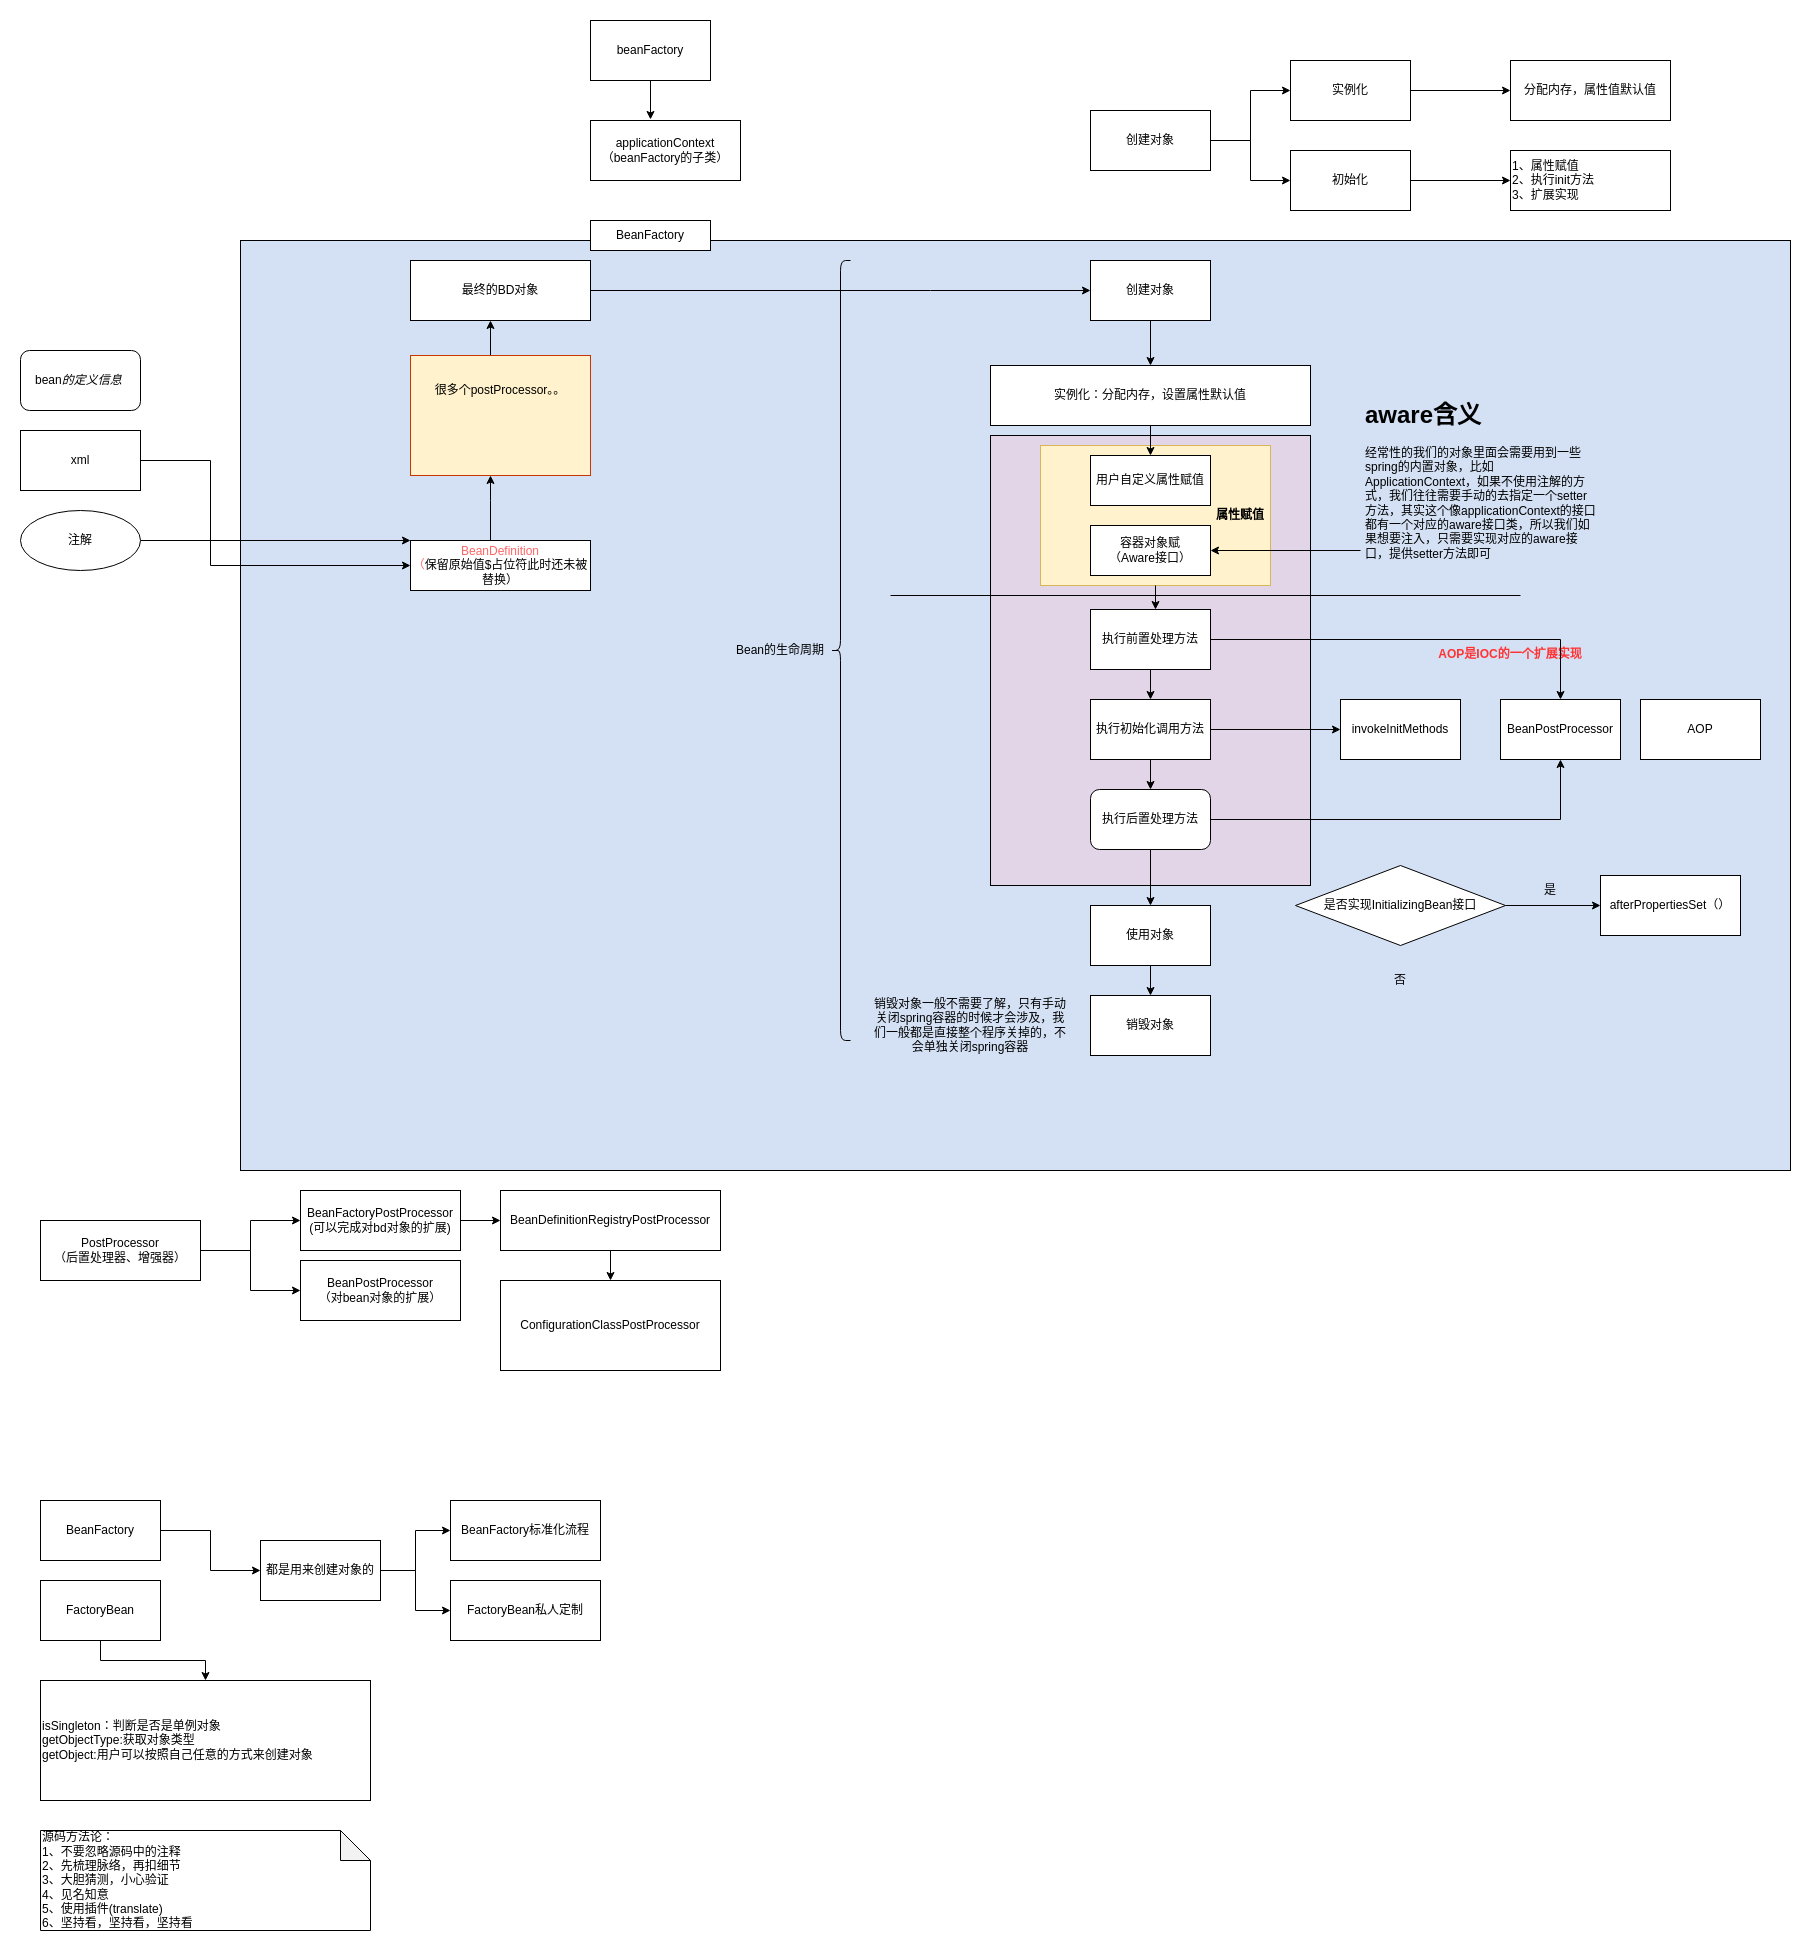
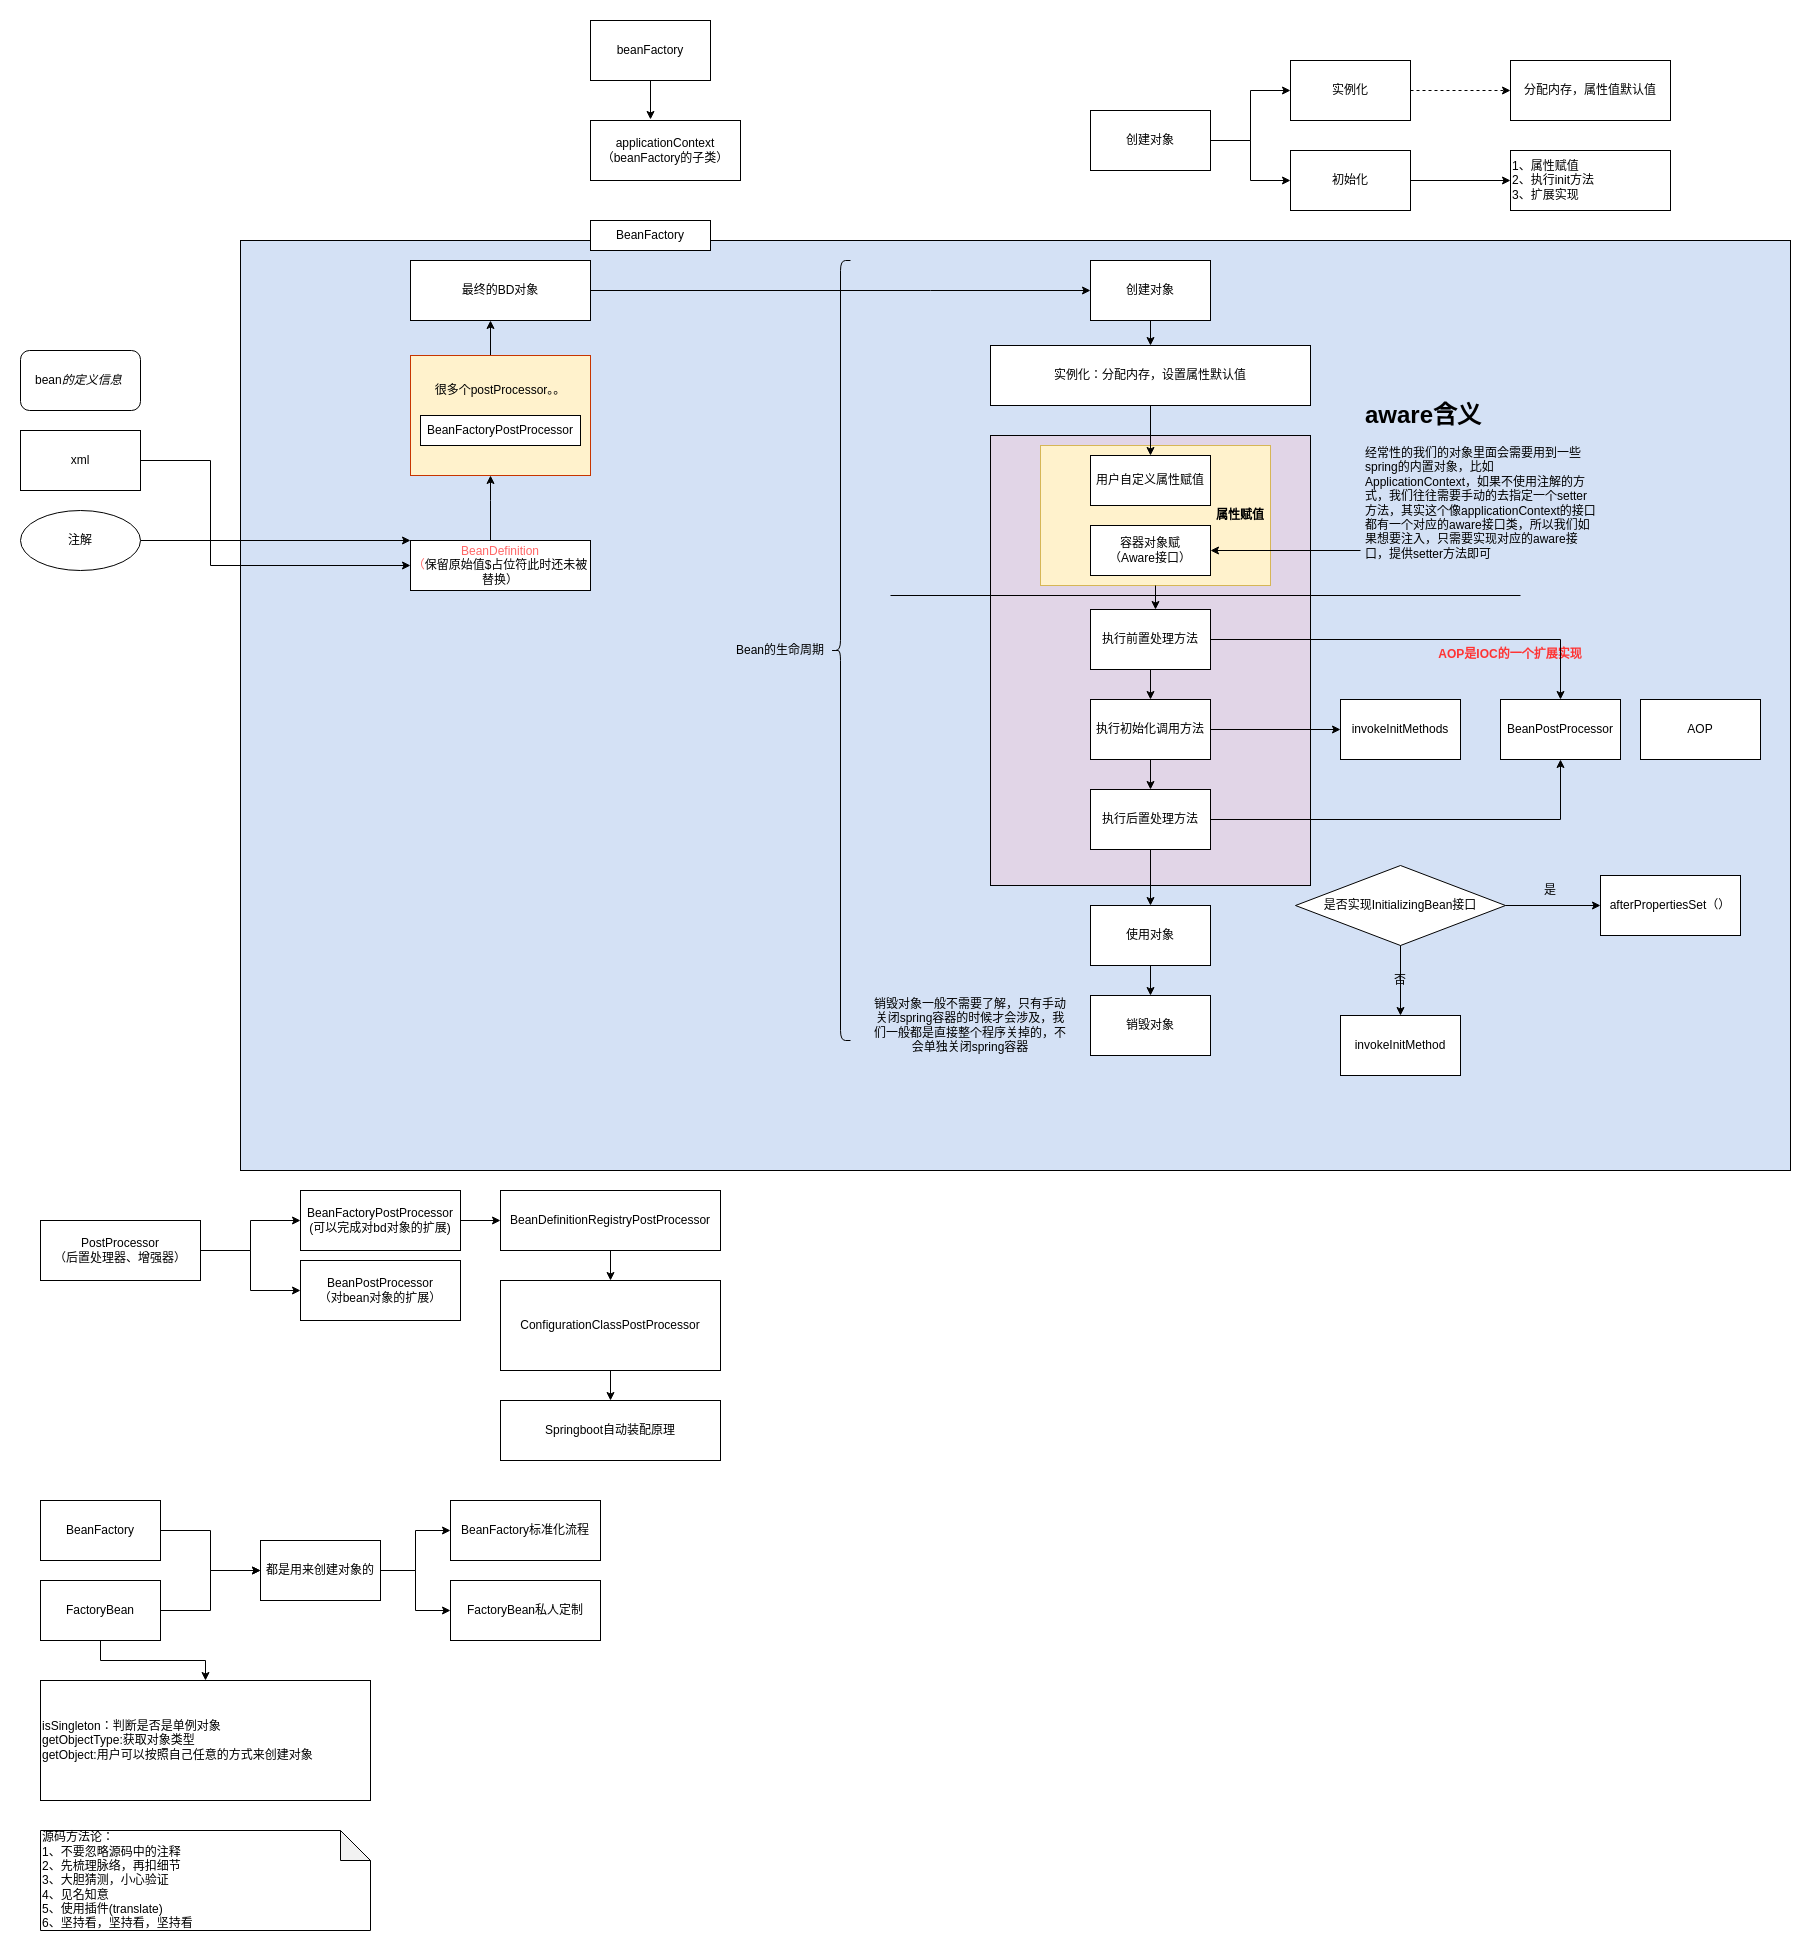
(1457, 91) -> (1457, 91)
(1151, 396) -> (1151, 376)
none -> (501, 431)
(1151, 820) -> (1151, 820)
none -> (1401, 977)
none -> (1401, 1046)
none -> (611, 1390)
none -> (611, 1431)
none -> (205, 1611)
